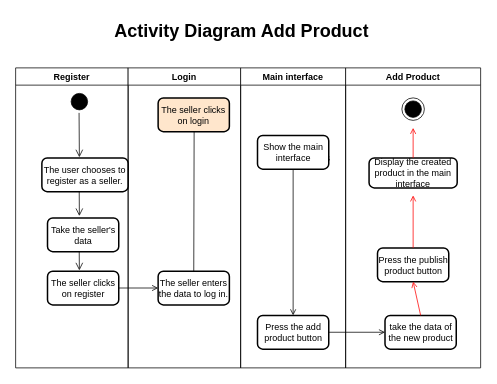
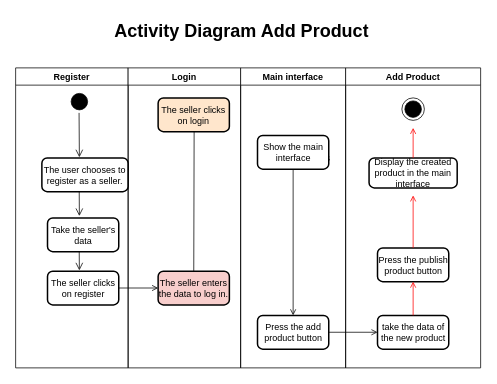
(194, 288) -> (194, 288)
(420, 332) -> (413, 332)
